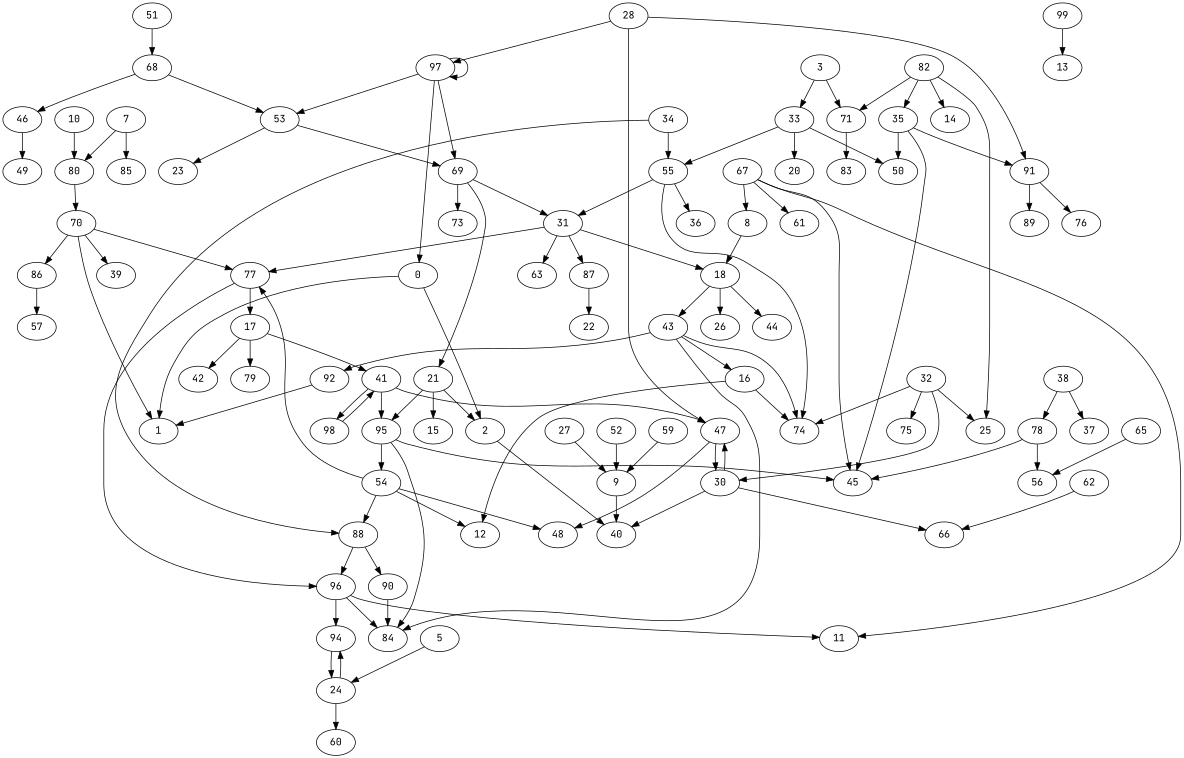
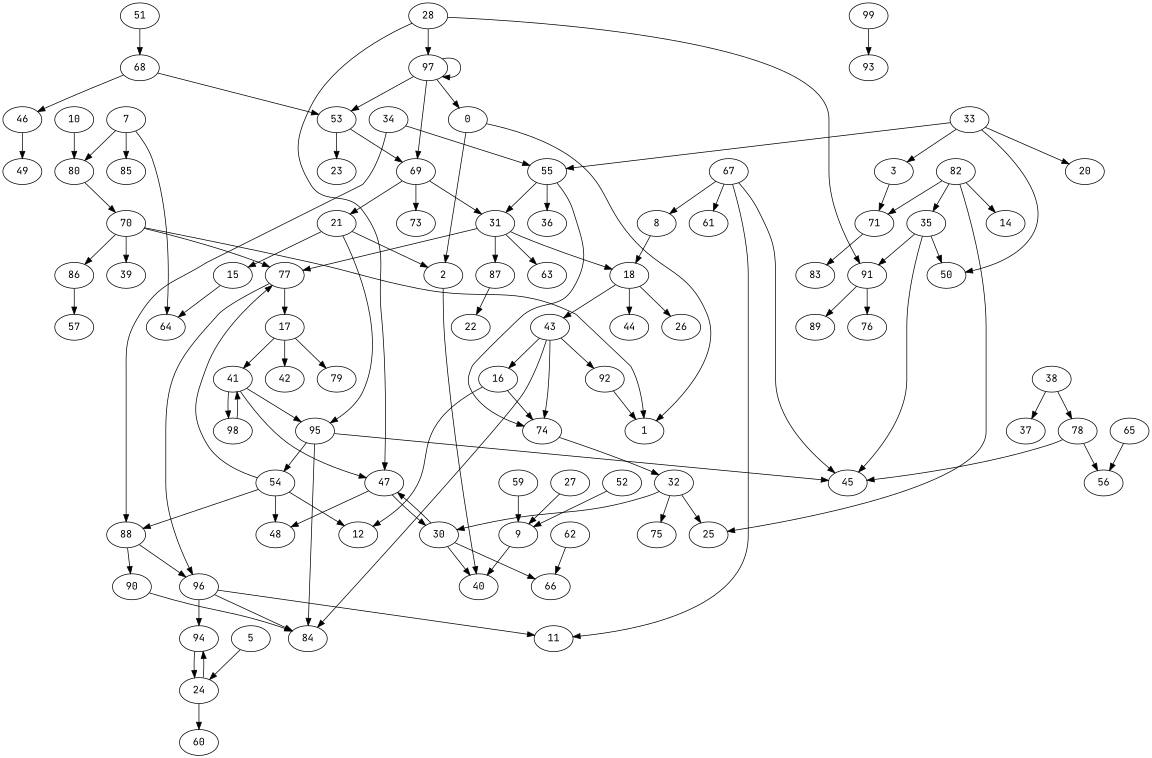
(1063, 68) -> (869, 68)
(809, 90) -> (935, 144)
none -> (166, 327)
(866, 404) -> (606, 454)
